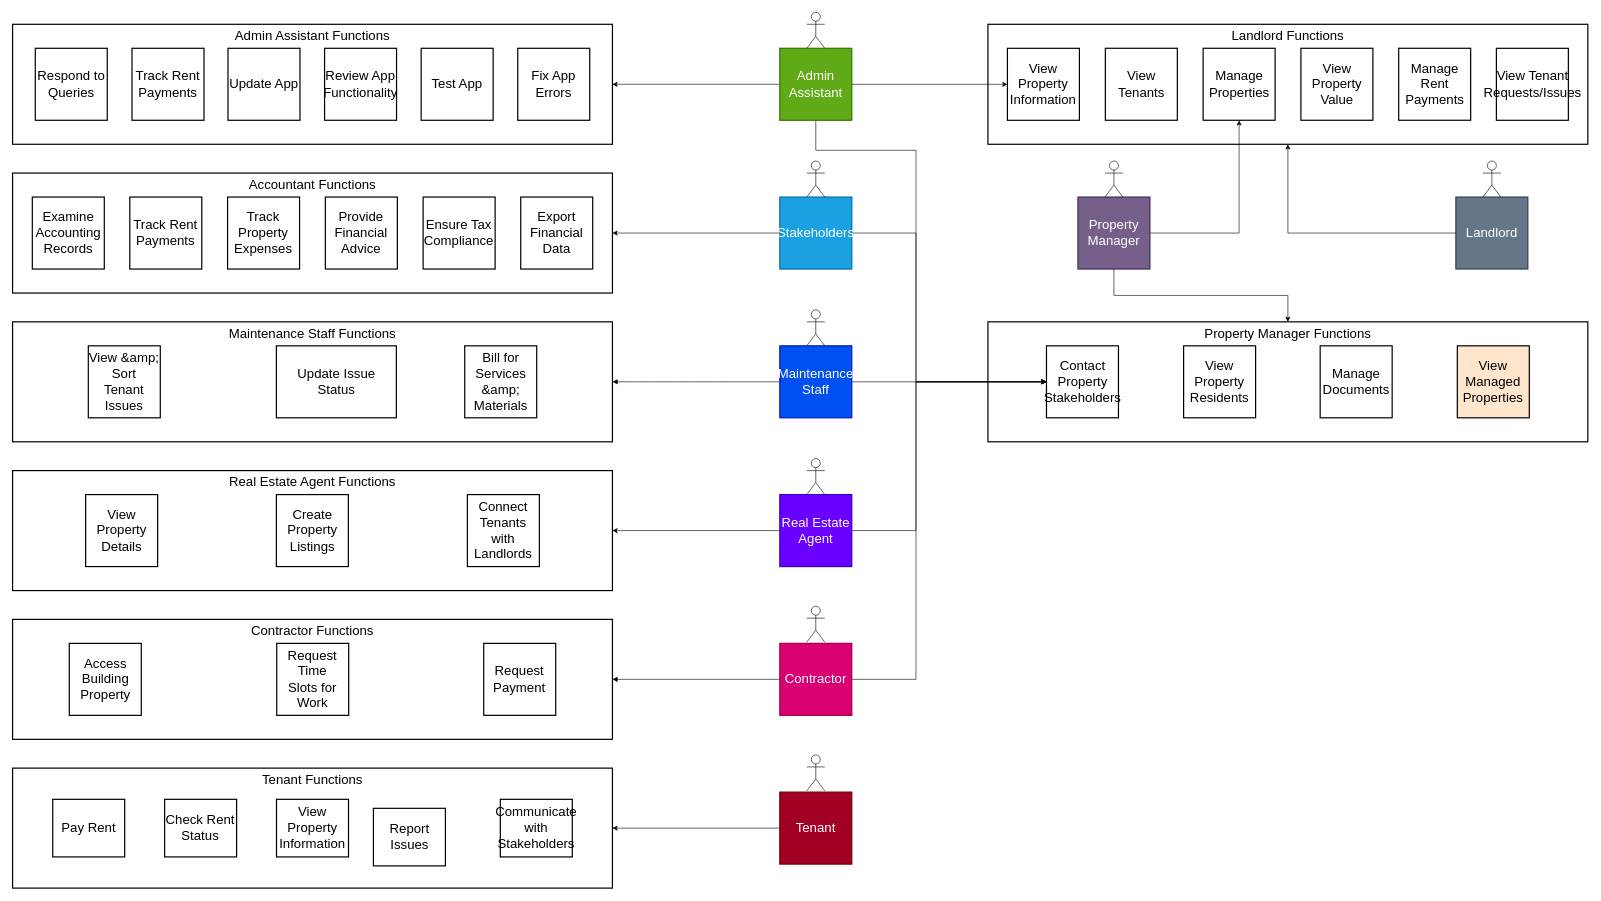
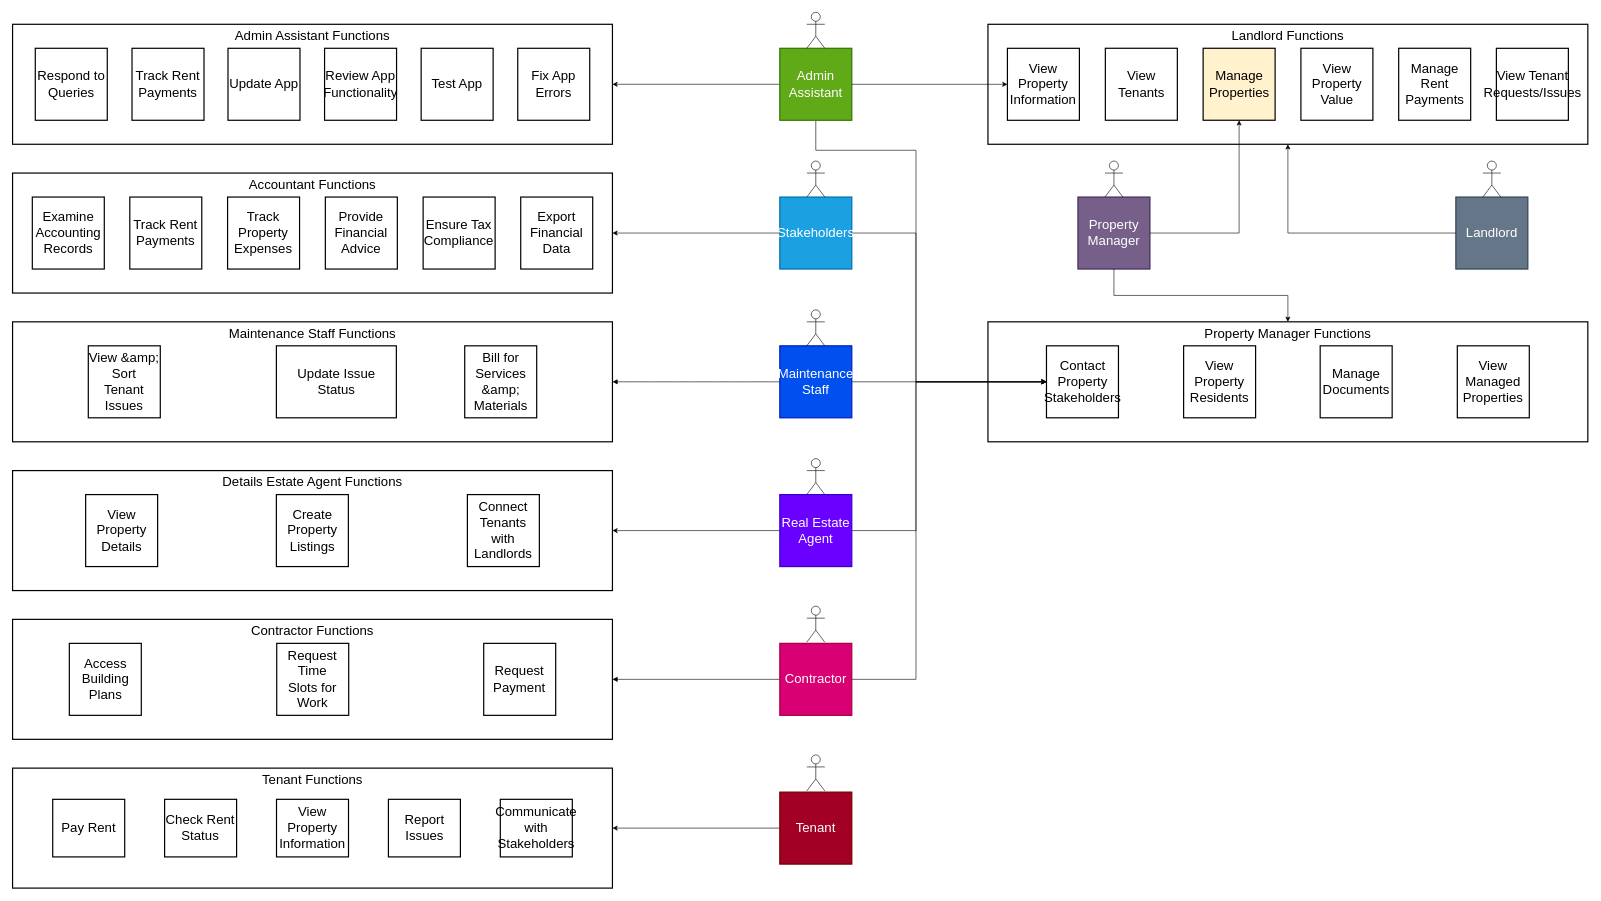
(1239, 84) -> (1239, 84)
(1493, 382) -> (1493, 382)
(312, 483) -> (312, 483)
(105, 680) -> (105, 680)
(409, 837) -> (424, 828)
